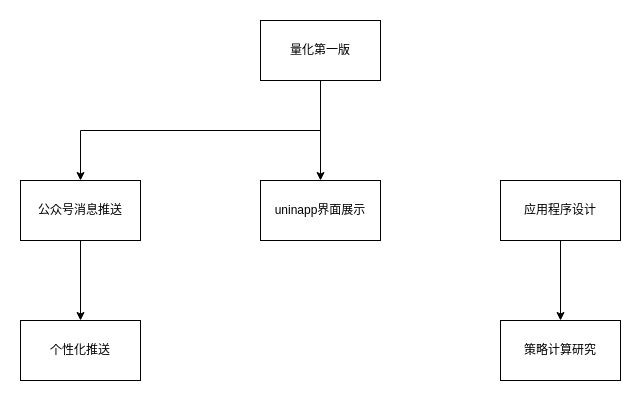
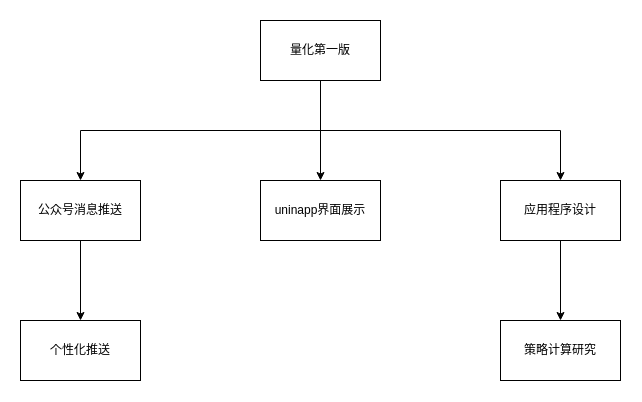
none -> (463, 131)
